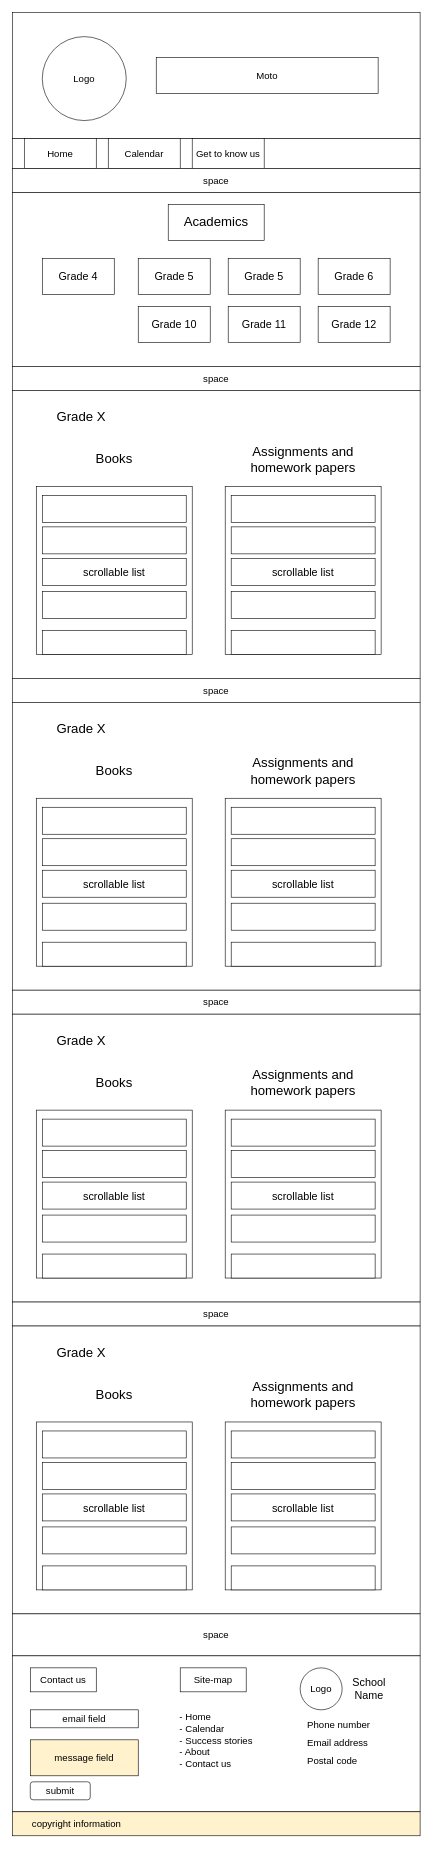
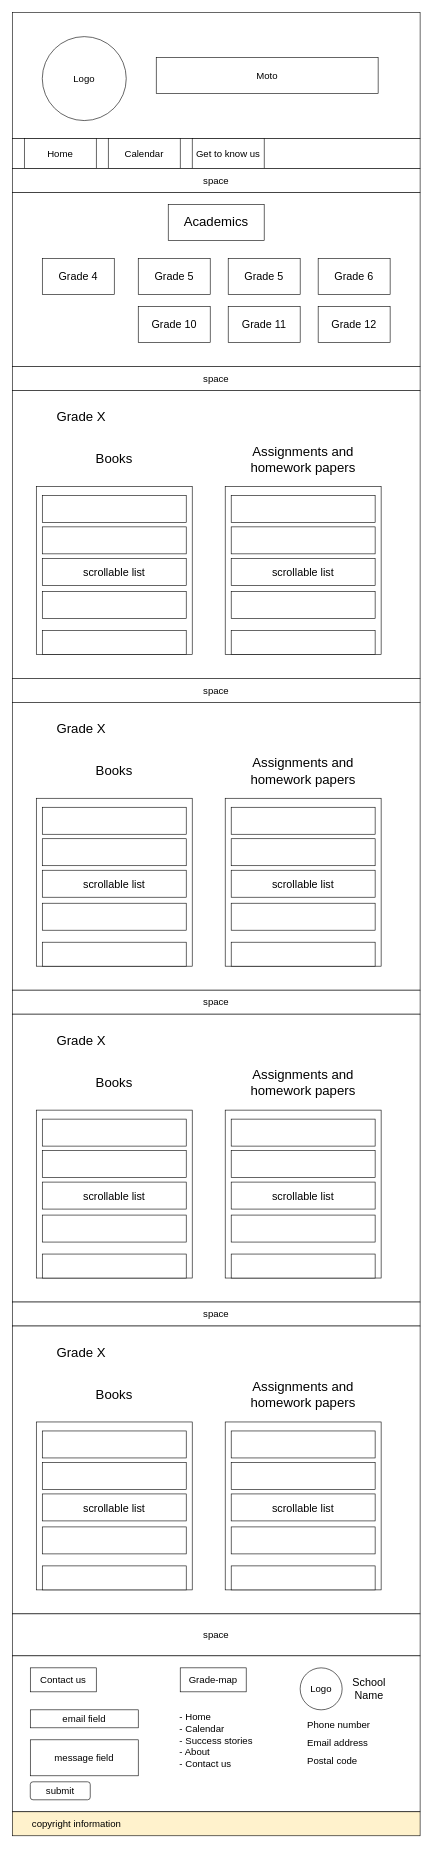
(213, 1680) -> (213, 1680)
(84, 1758) -> (84, 1758)
